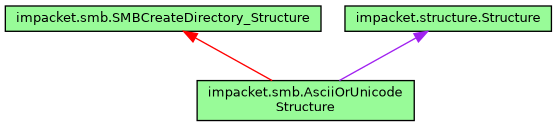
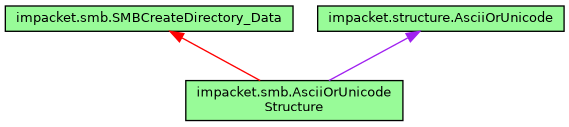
(163, 19) -> (149, 19)
(448, 19) -> (441, 19)
